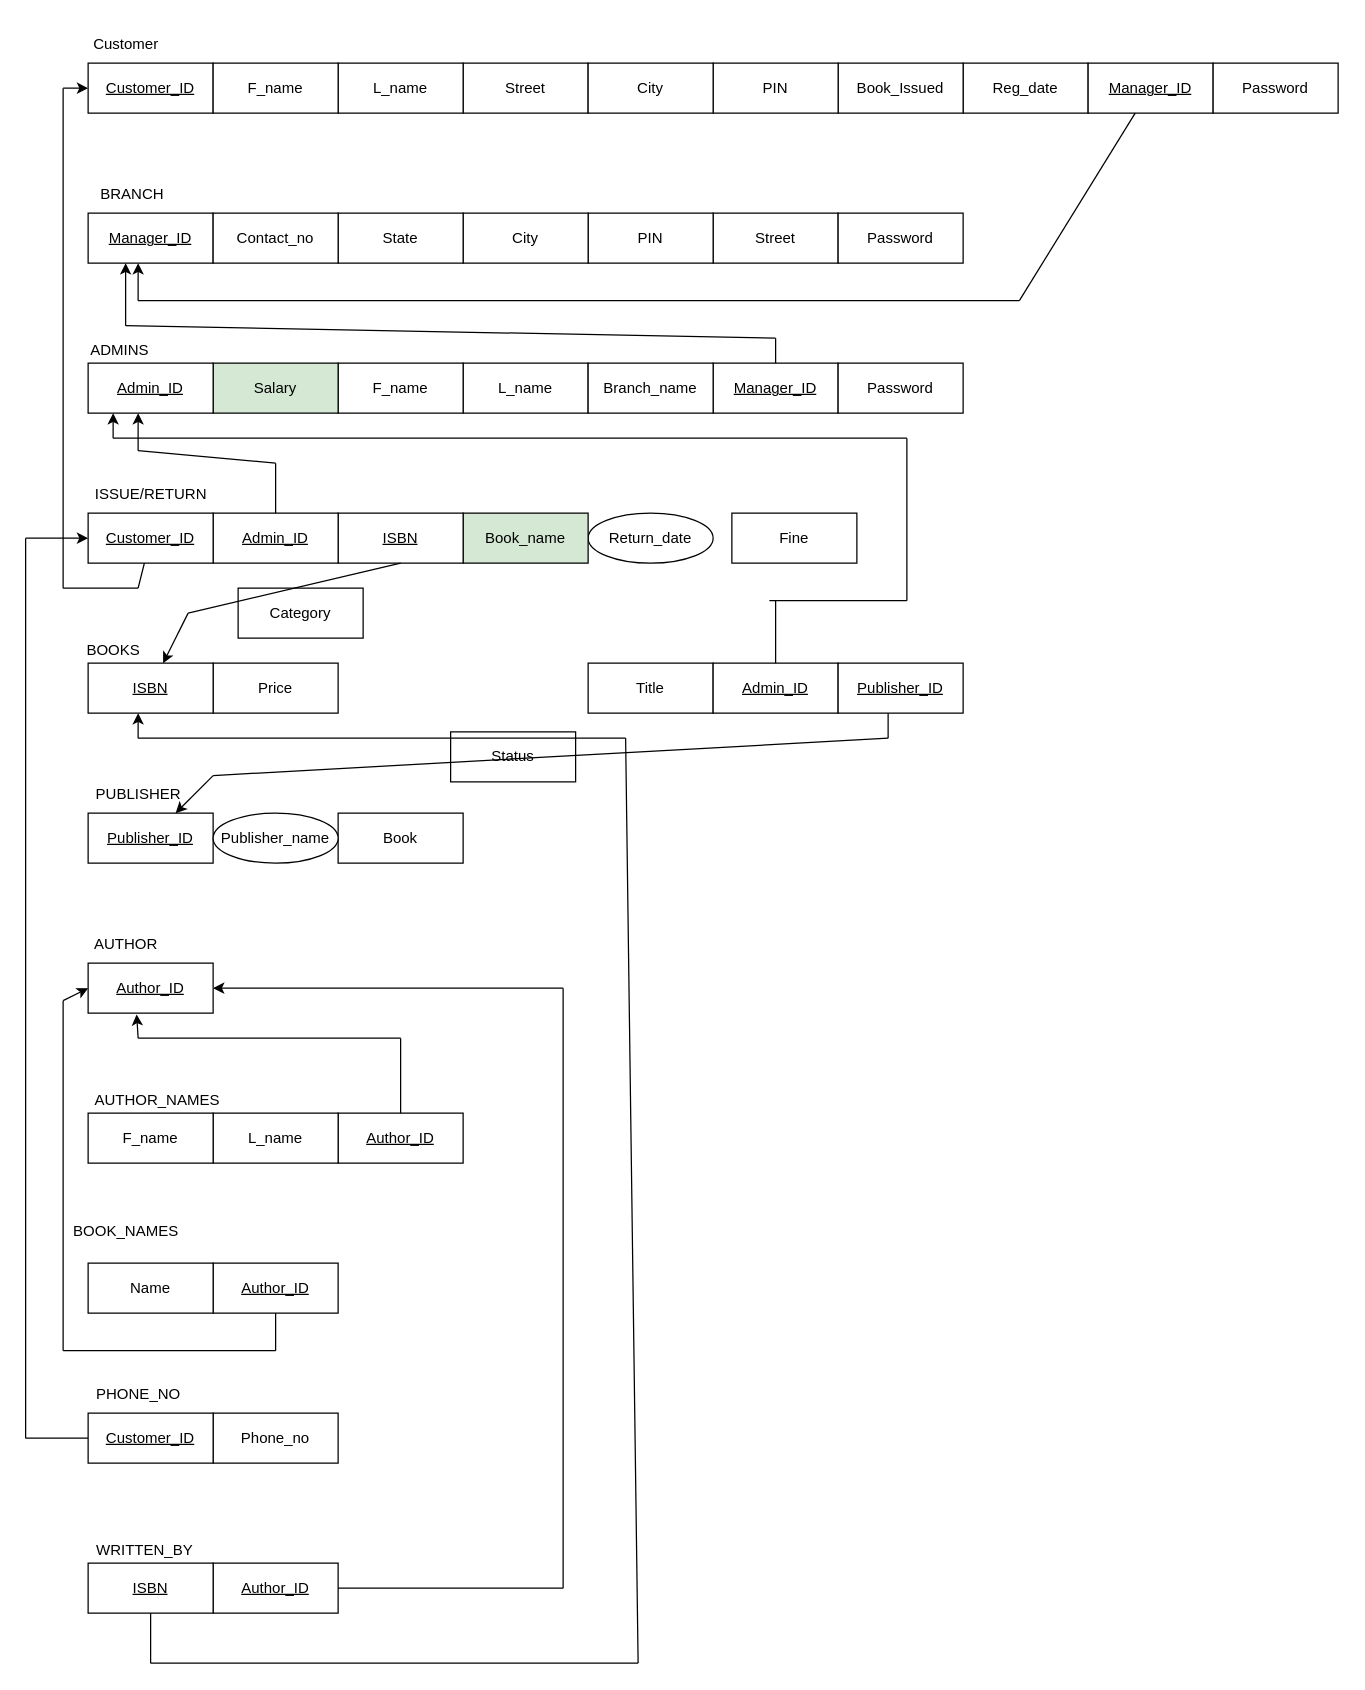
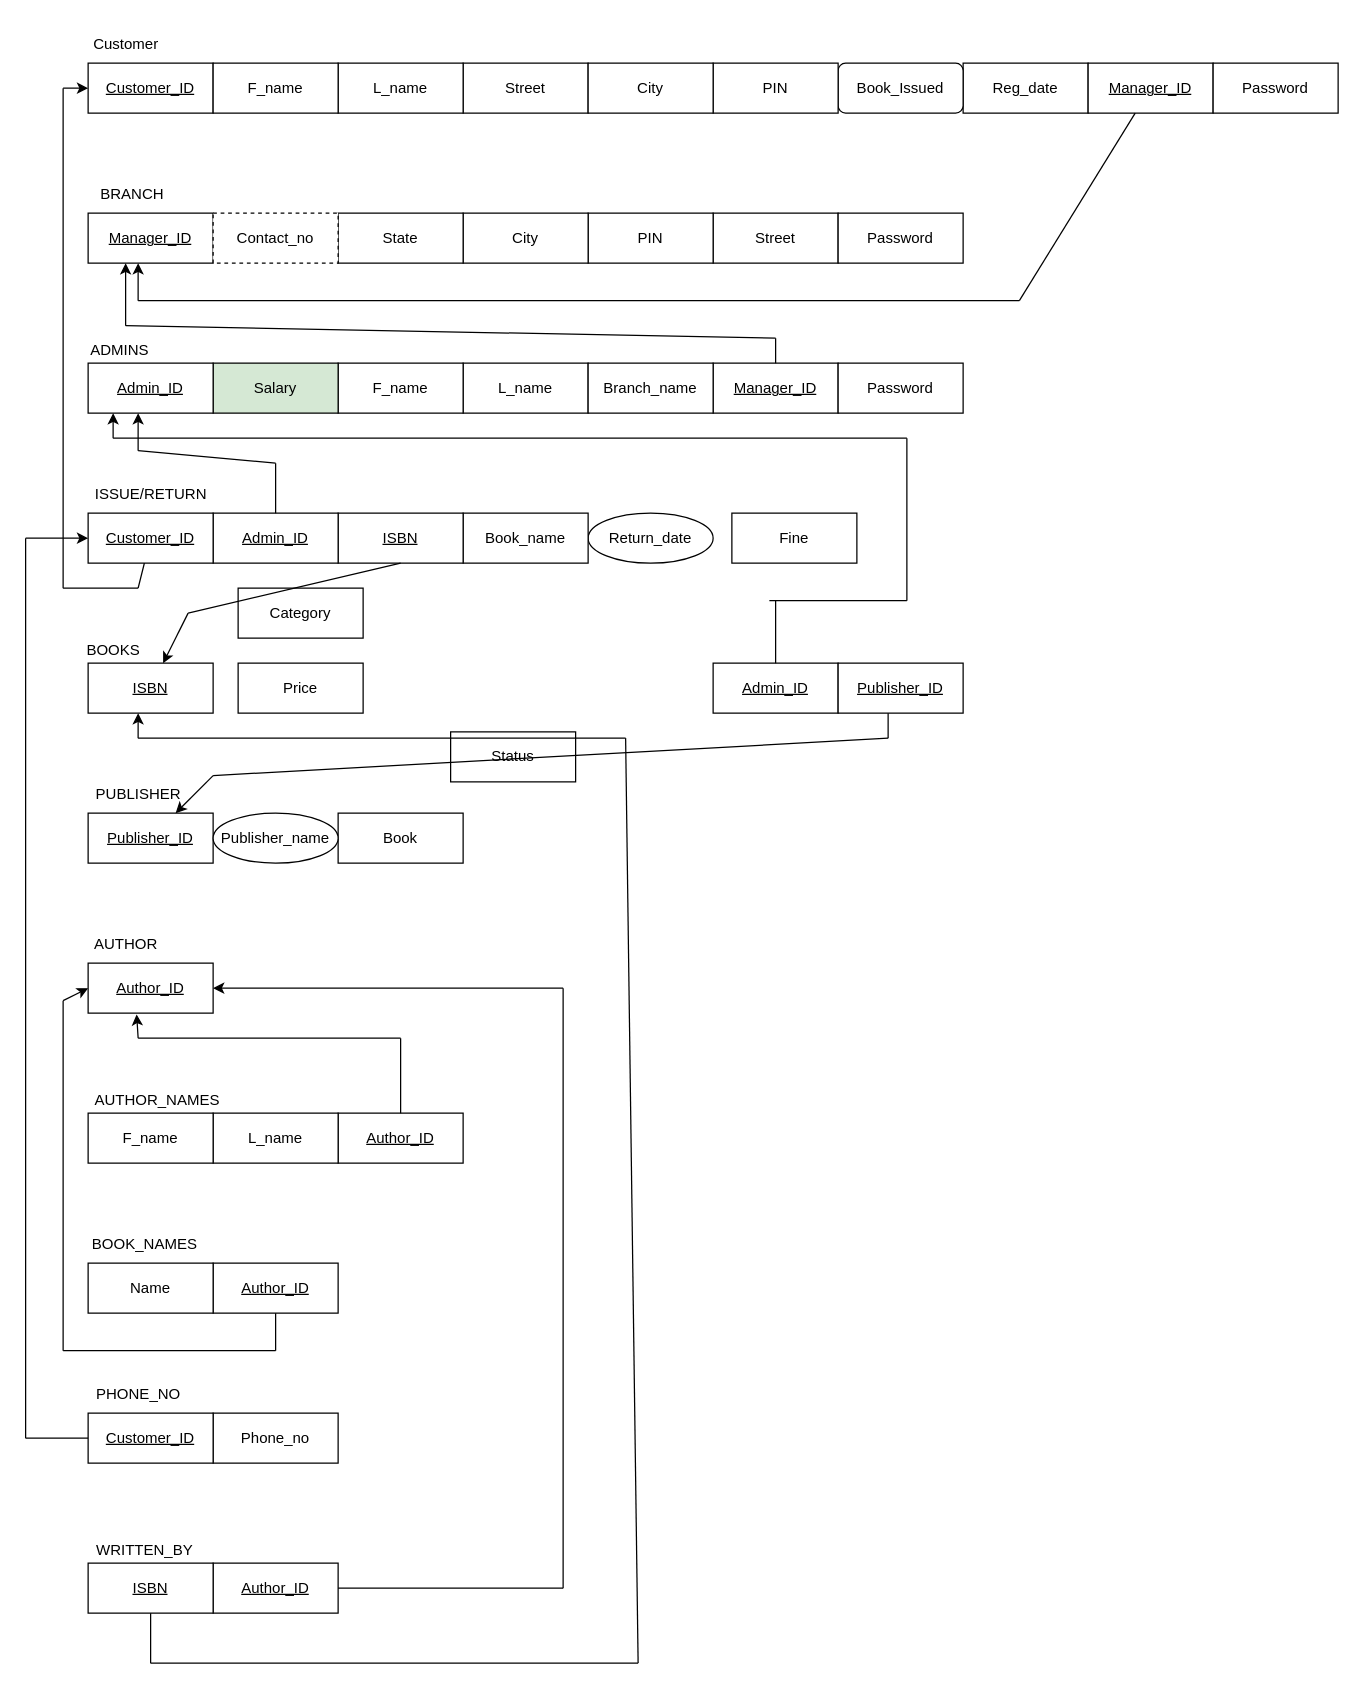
(901, 88) -> (901, 88)
(276, 238) -> (276, 238)
(526, 538) -> (526, 538)
(276, 688) -> (301, 688)
(651, 688) -> none
(126, 1232) -> (144, 1244)
